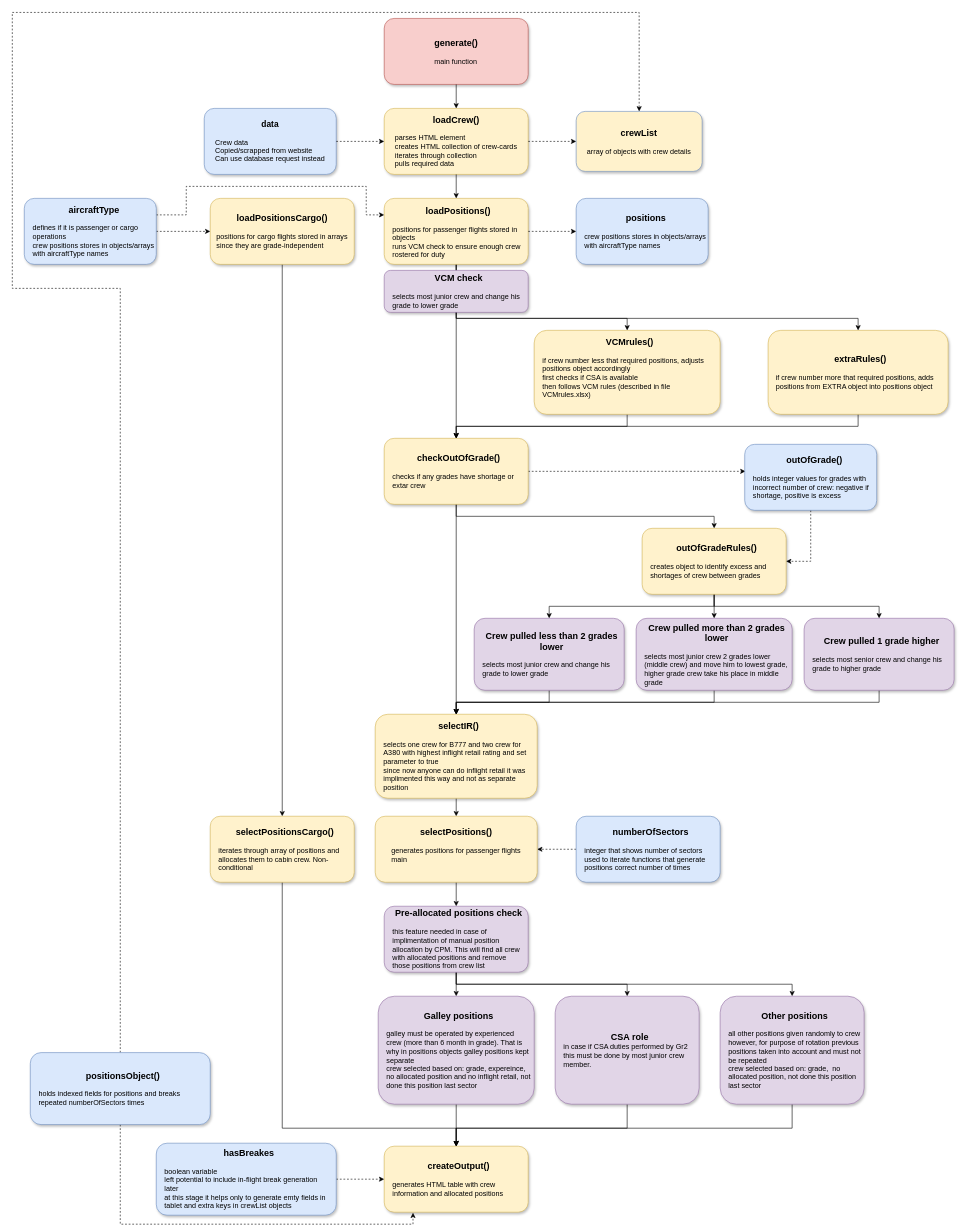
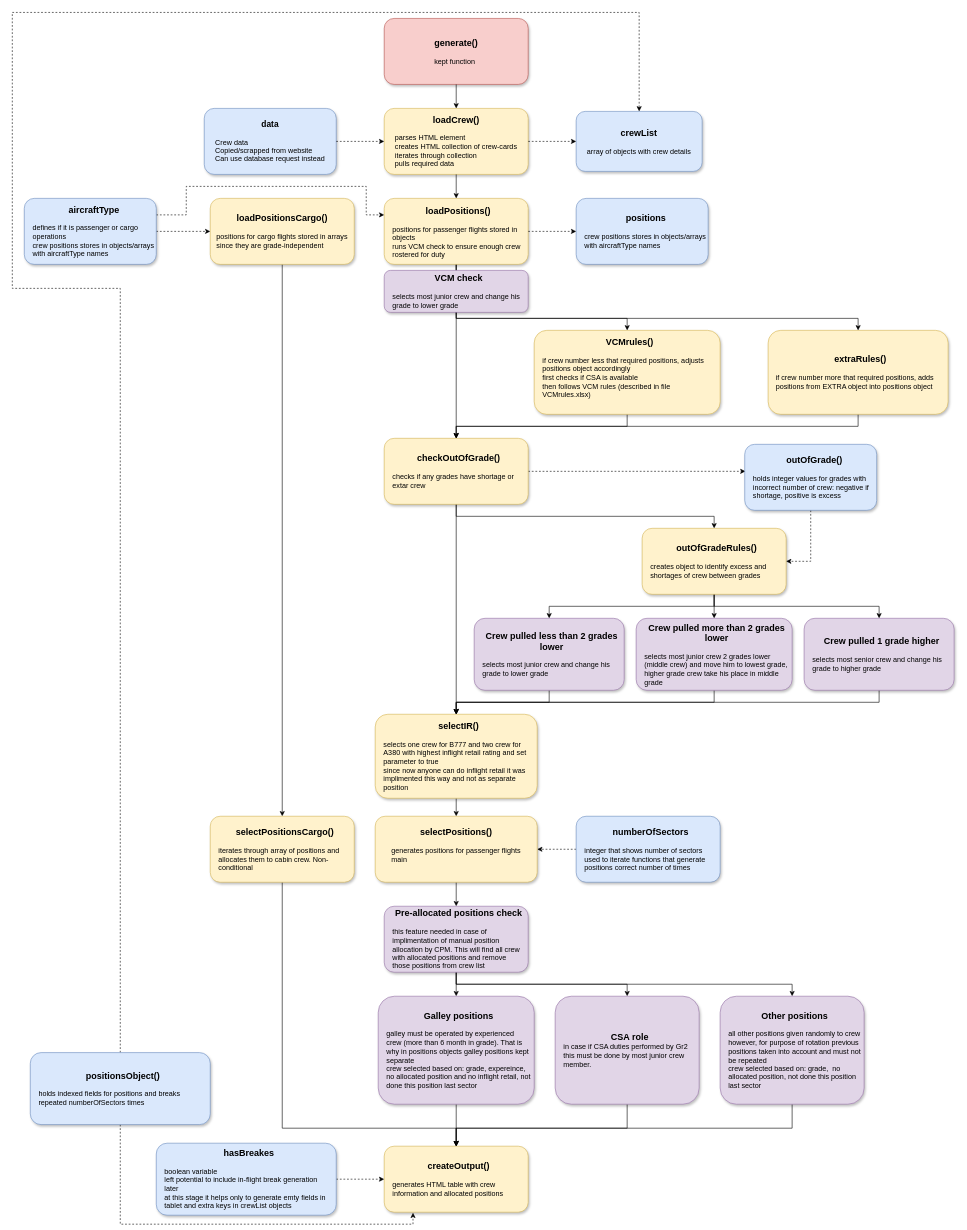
(456, 51) -> (456, 51)
(639, 141) -> (639, 141)
